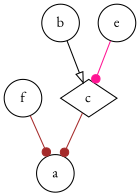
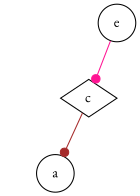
(61, 23) -> none
(23, 98) -> none
